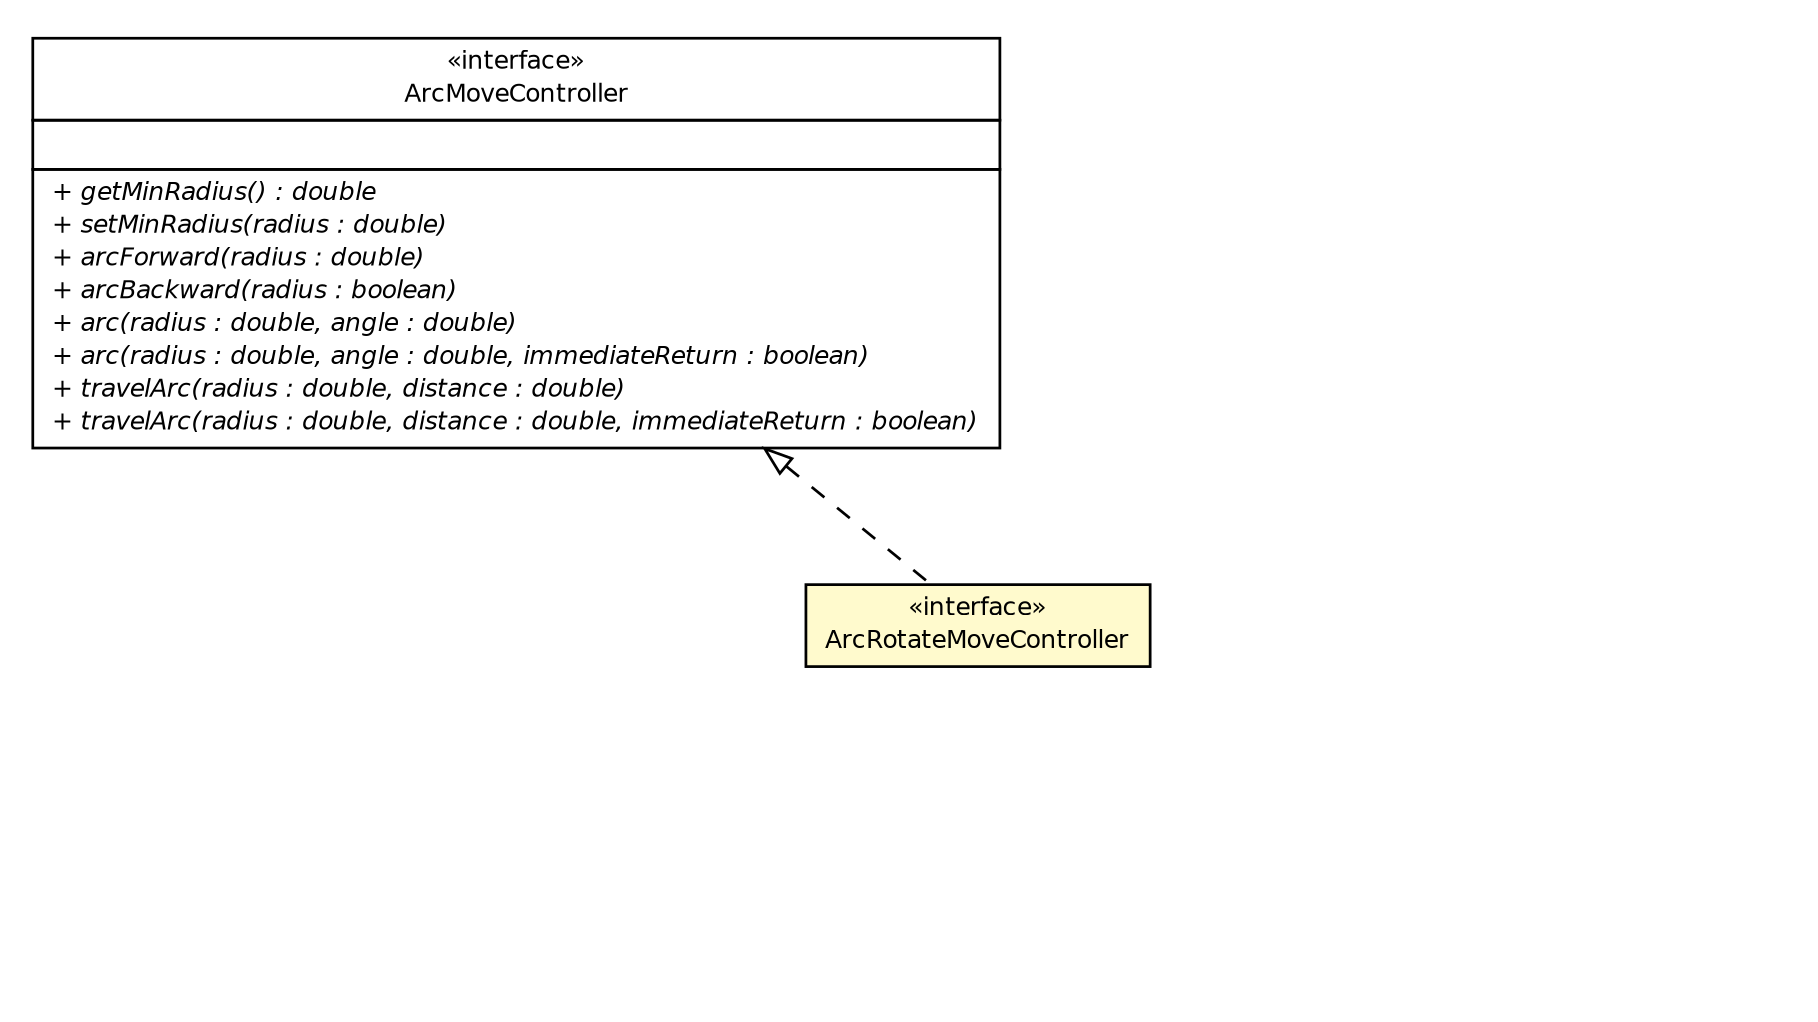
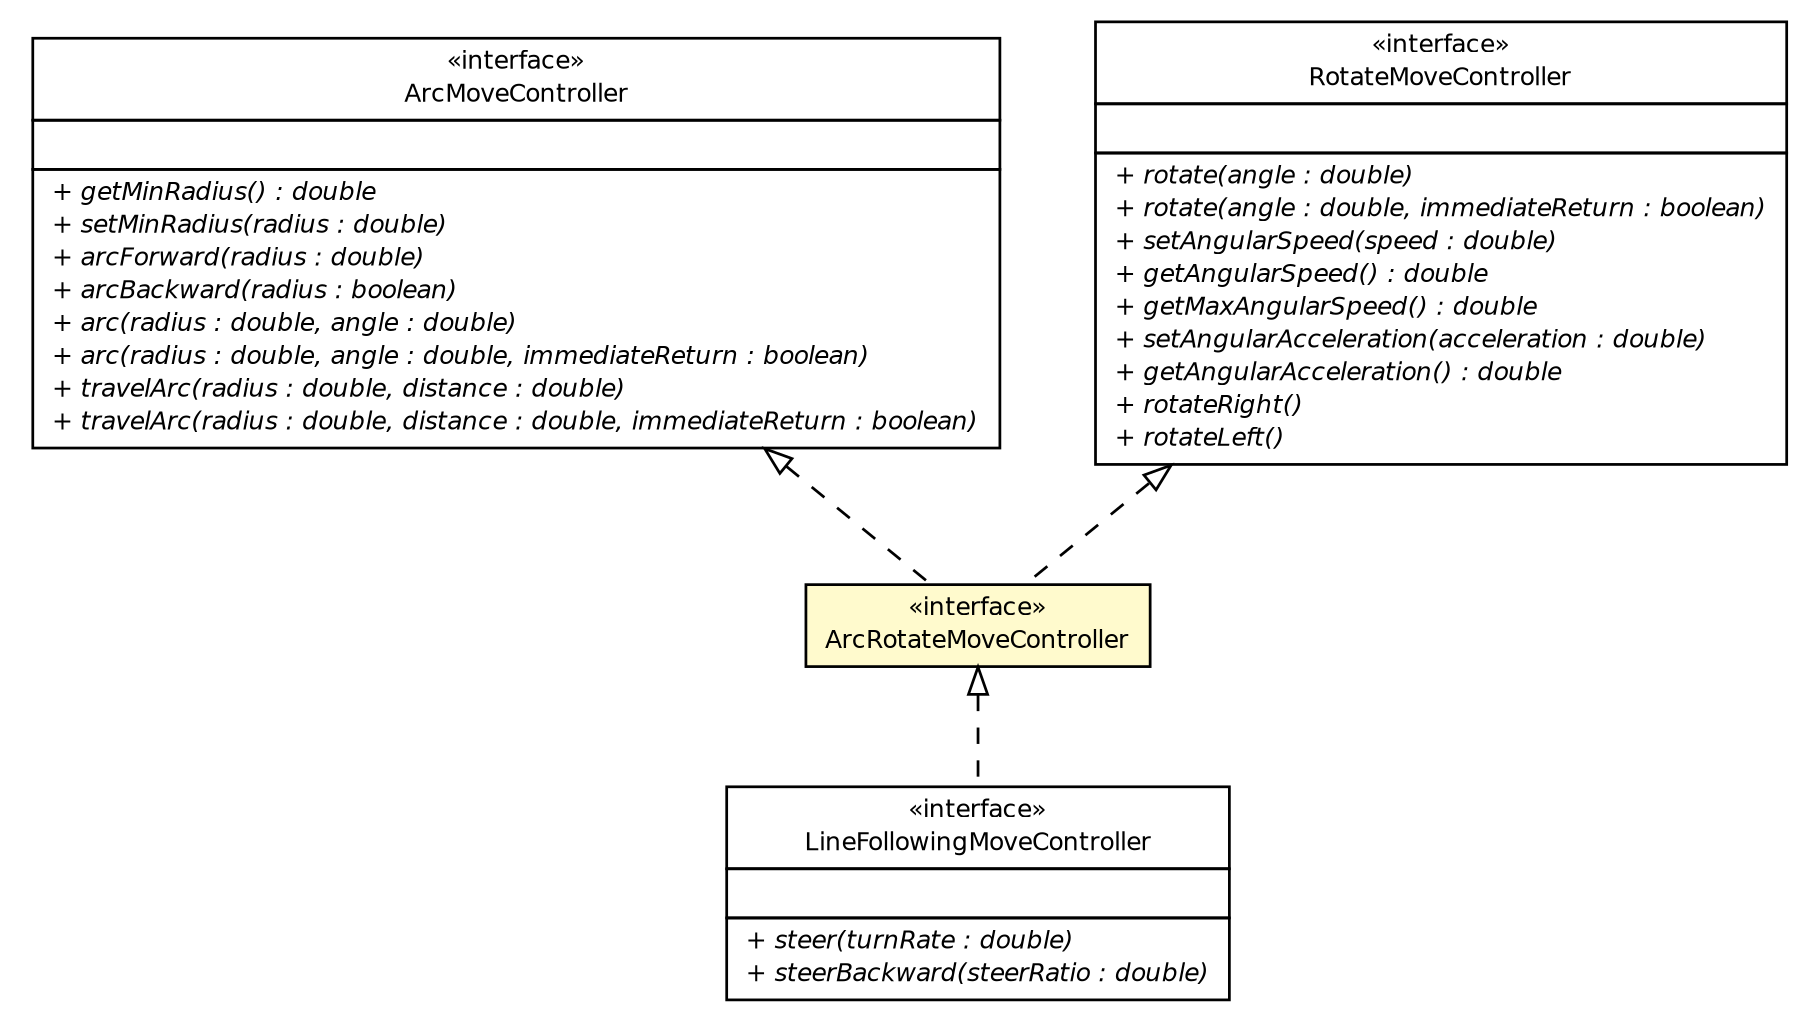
none -> (1440, 243)
none -> (978, 893)
